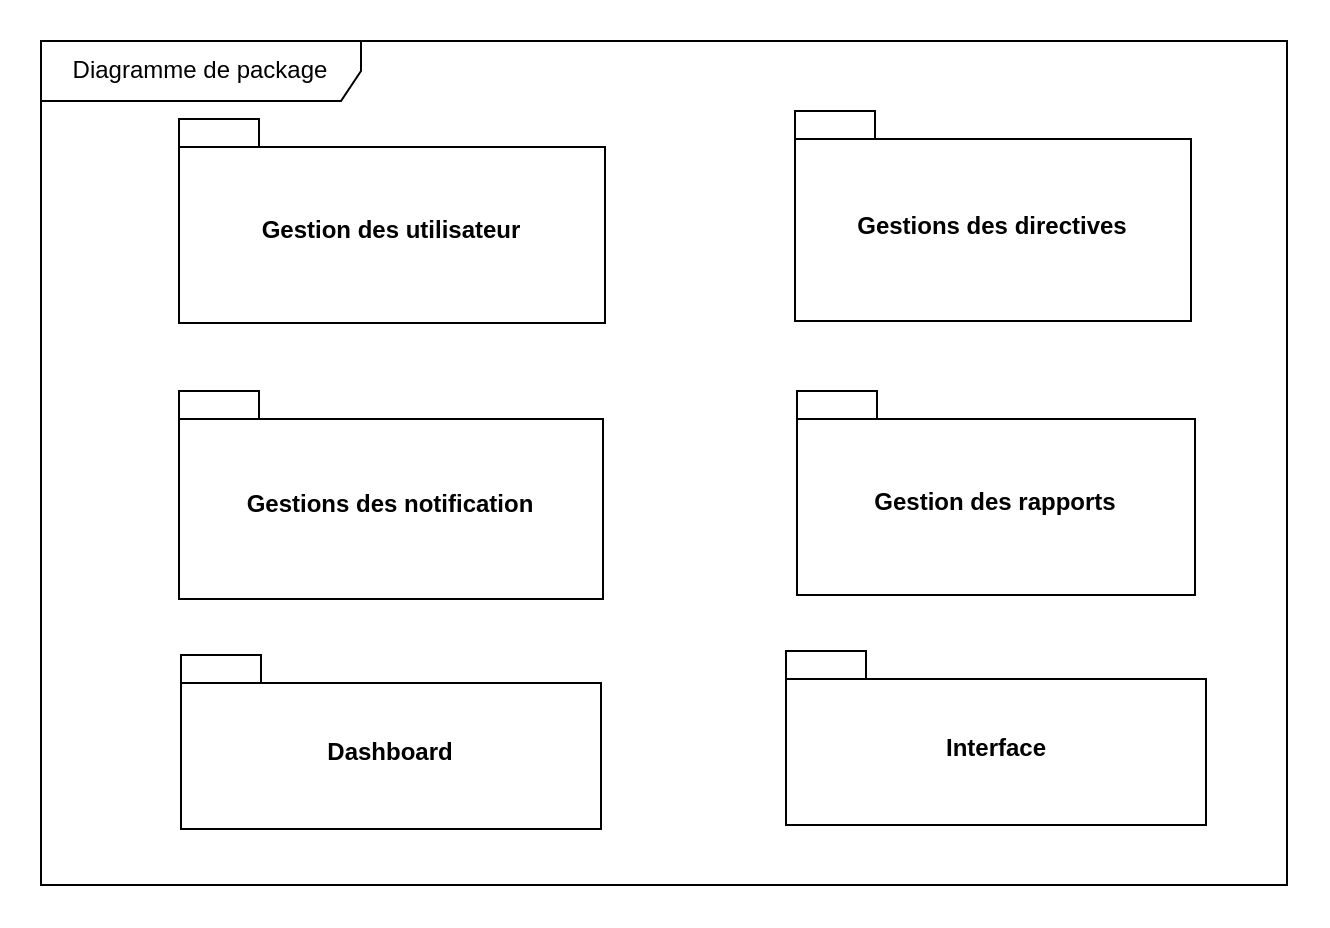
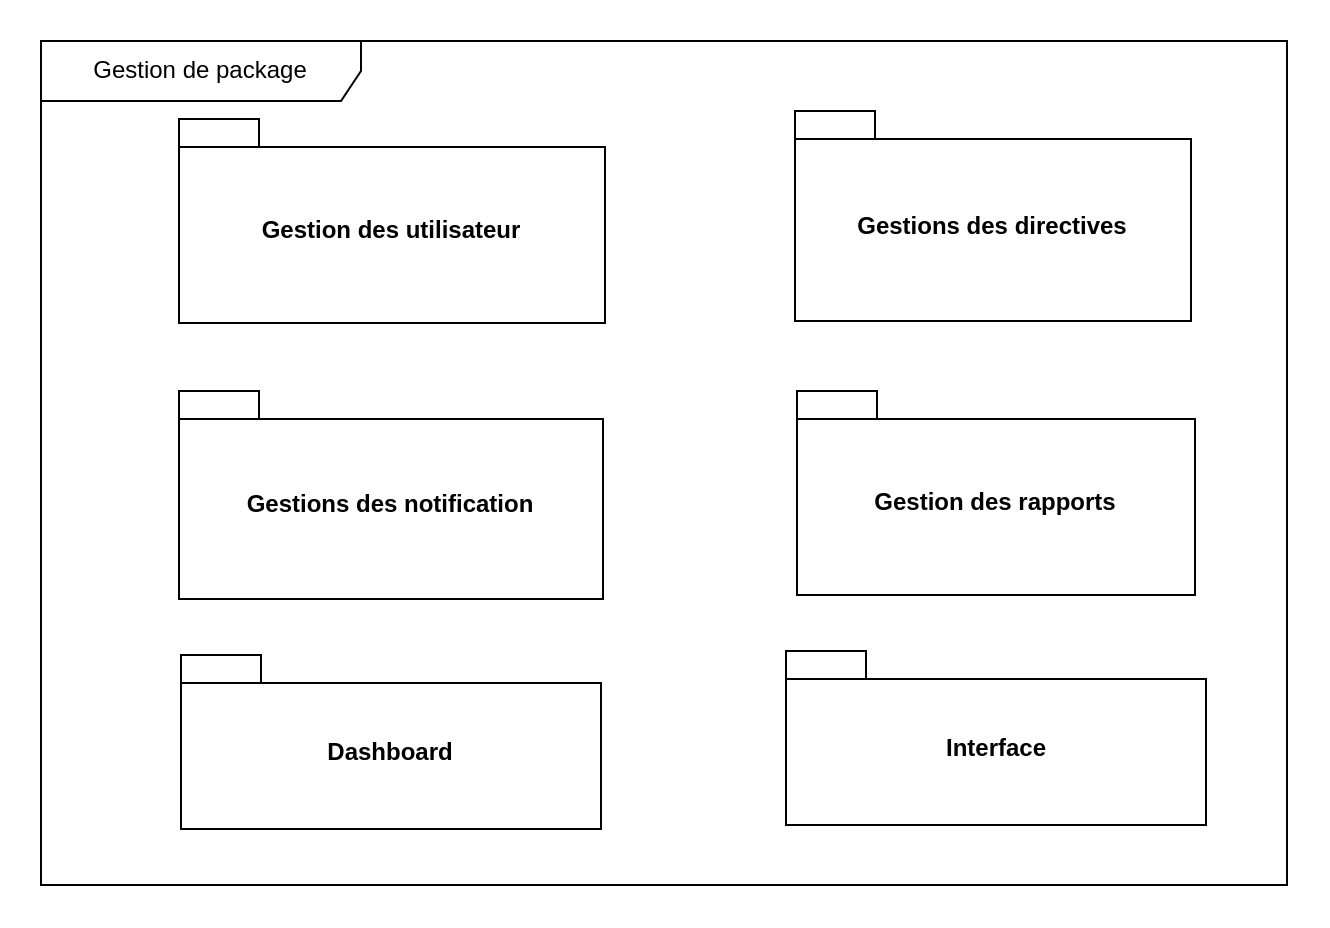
(201, 71) -> (201, 71)
